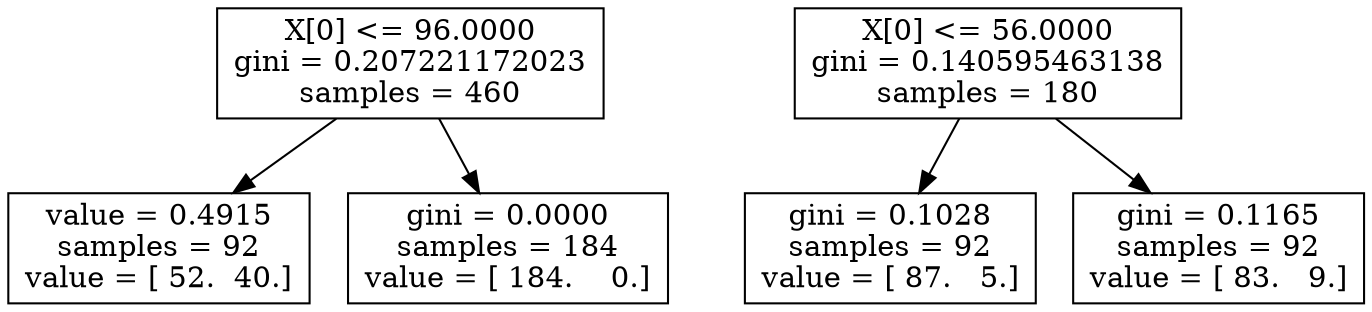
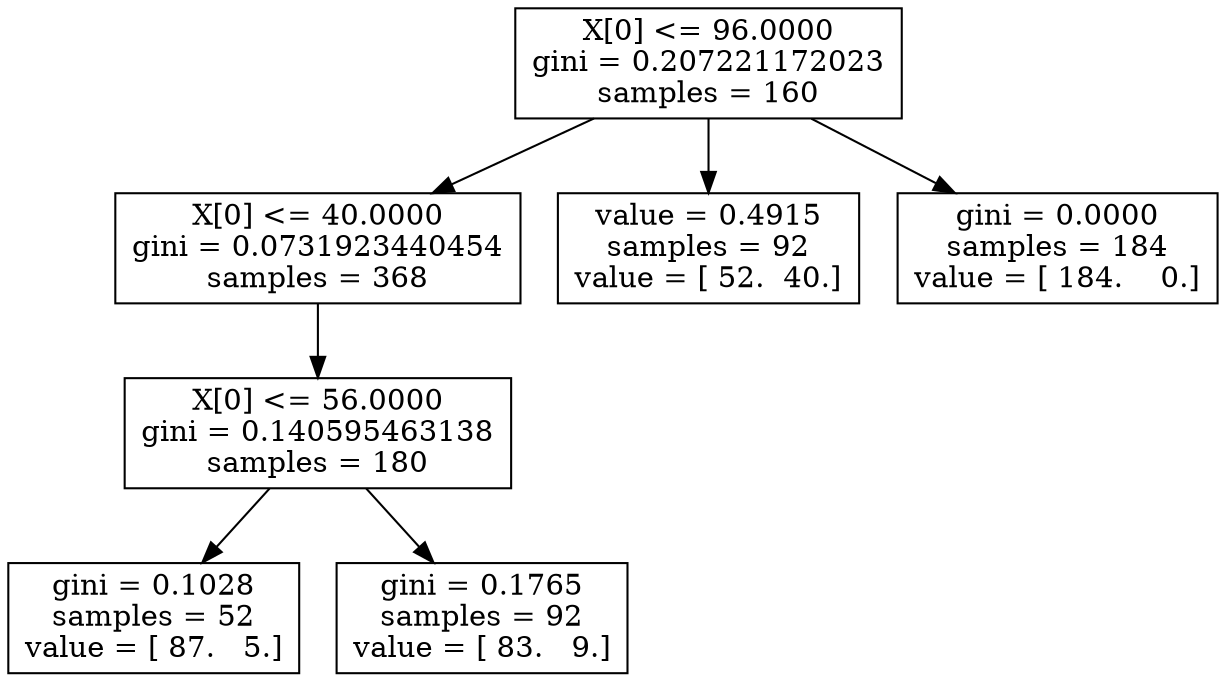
(410, 63) -> (709, 63)
none -> (318, 248)
(890, 248) -> (154, 618)
(1219, 248) -> (482, 618)
